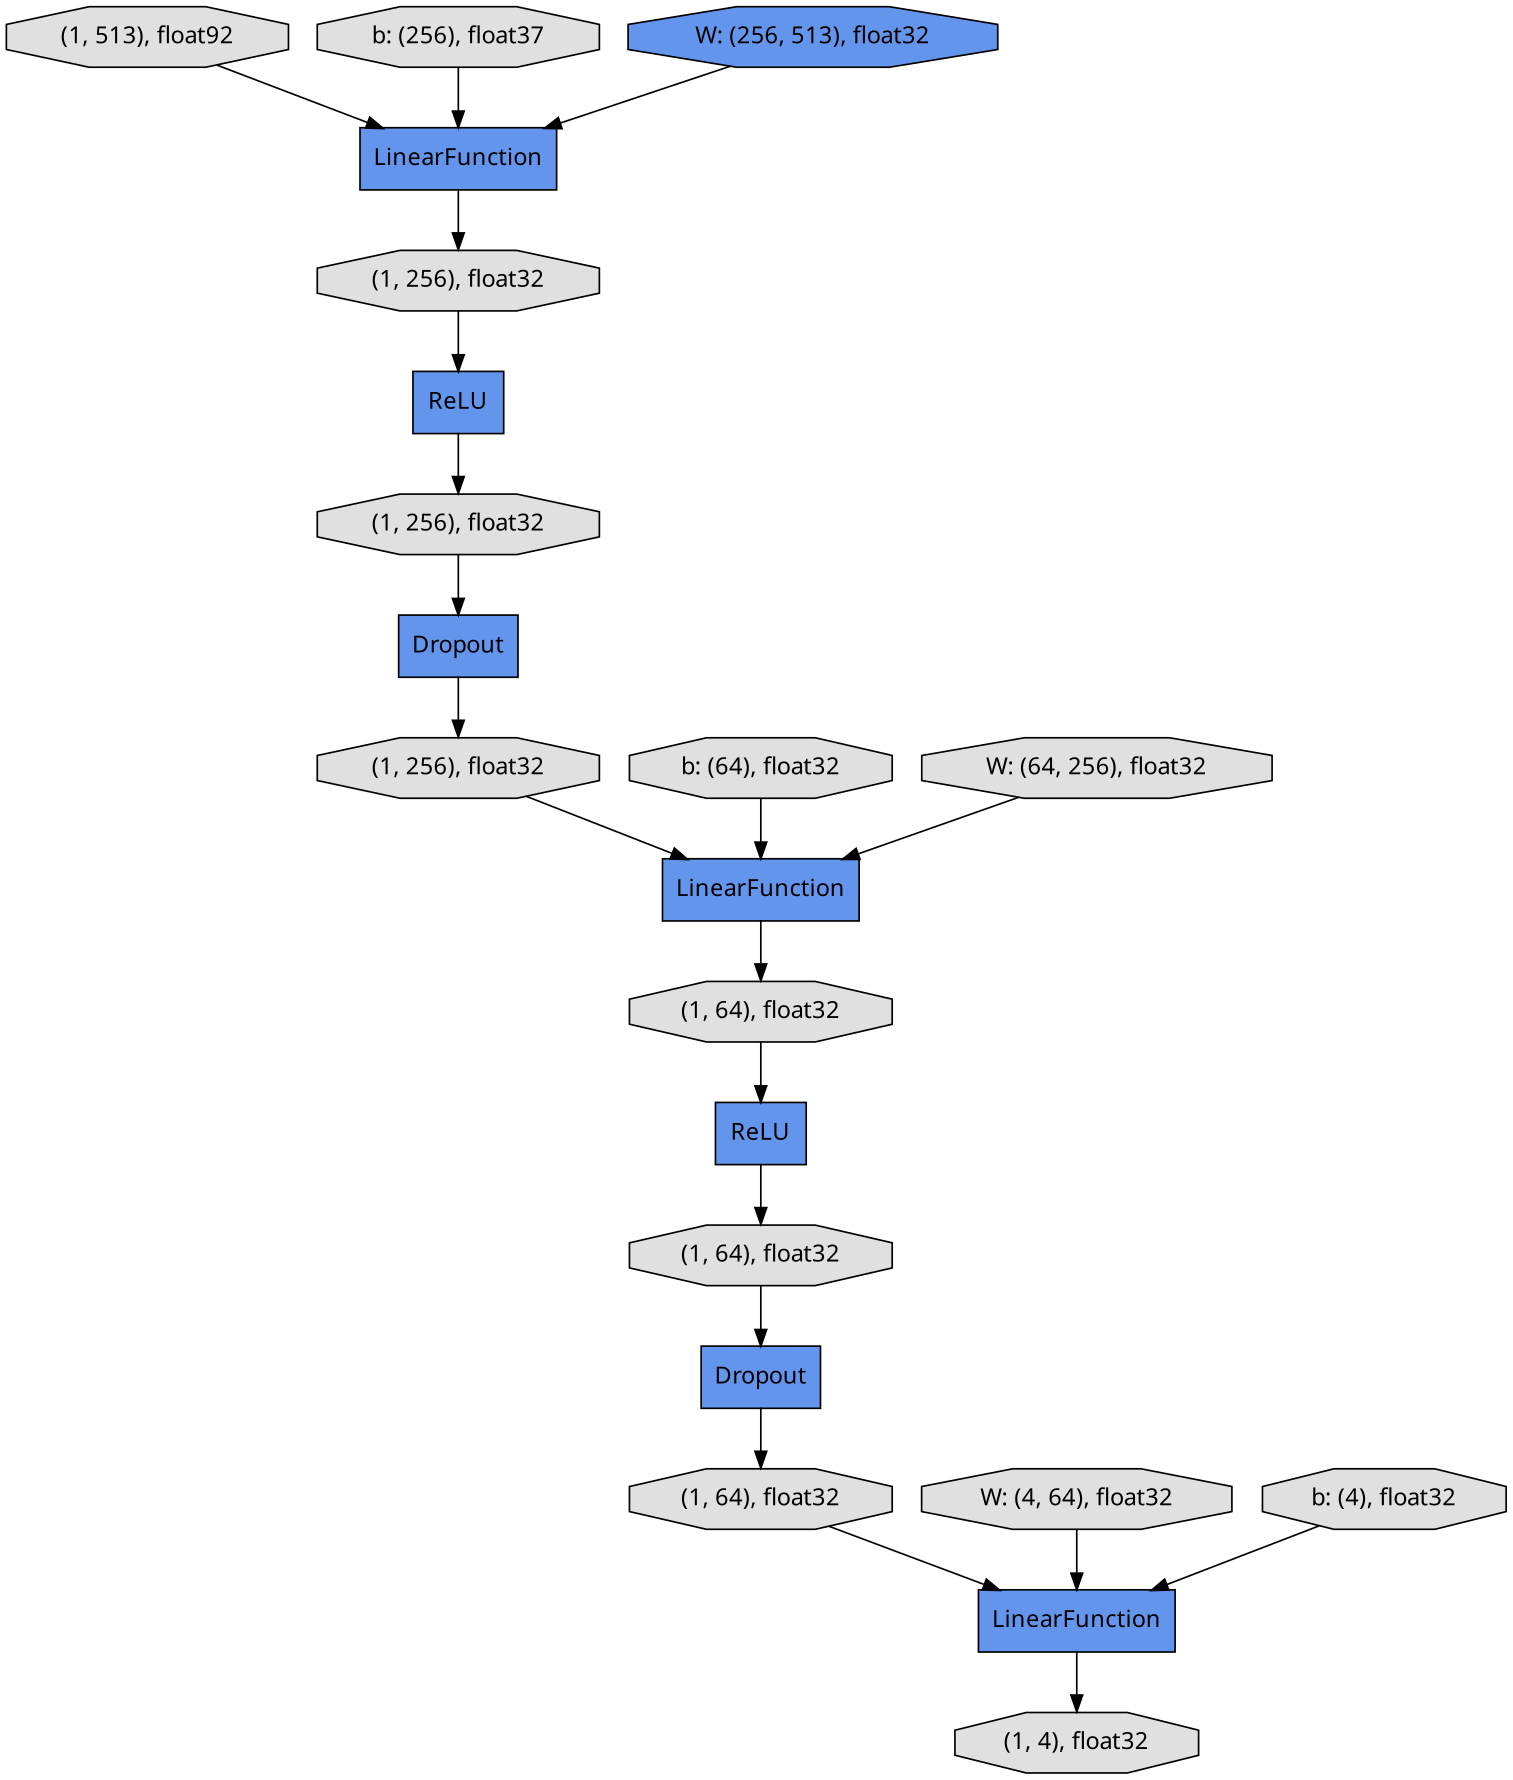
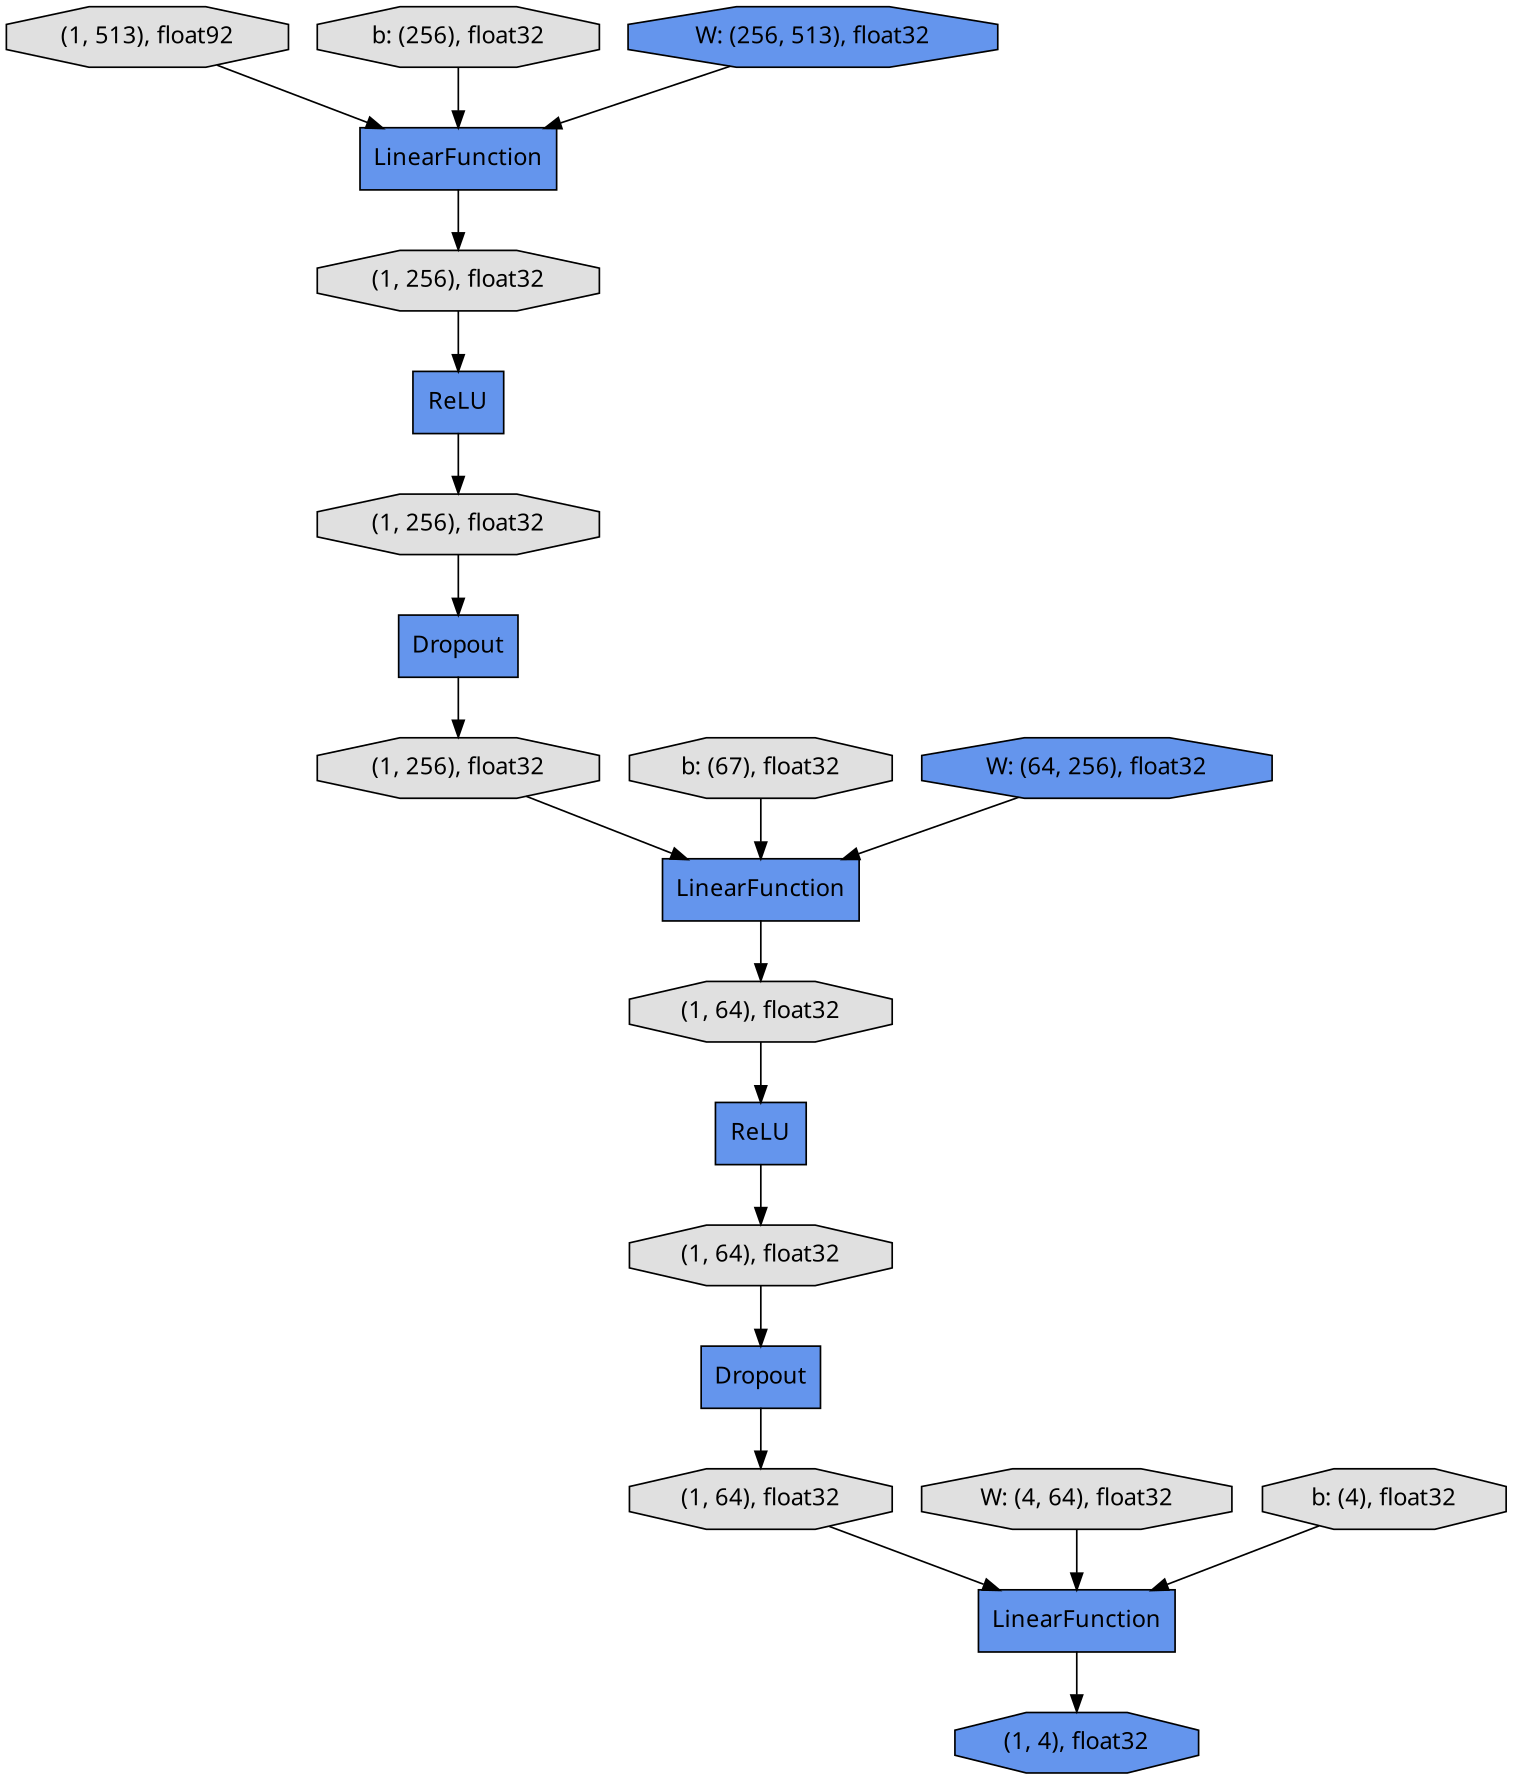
(458, 37) -> (458, 37)
(761, 768) -> (761, 768)
(1097, 768) -> (1097, 768)
(1077, 1743) -> (1077, 1743)
